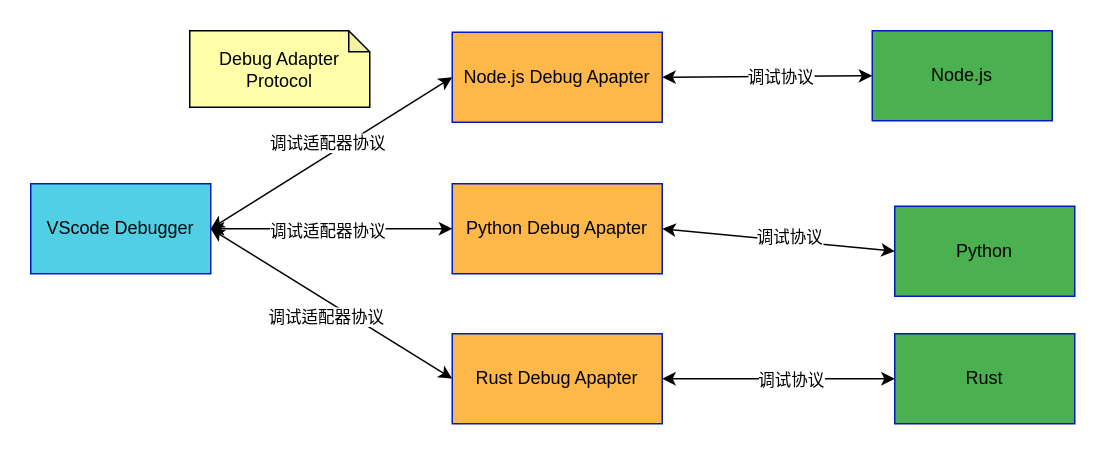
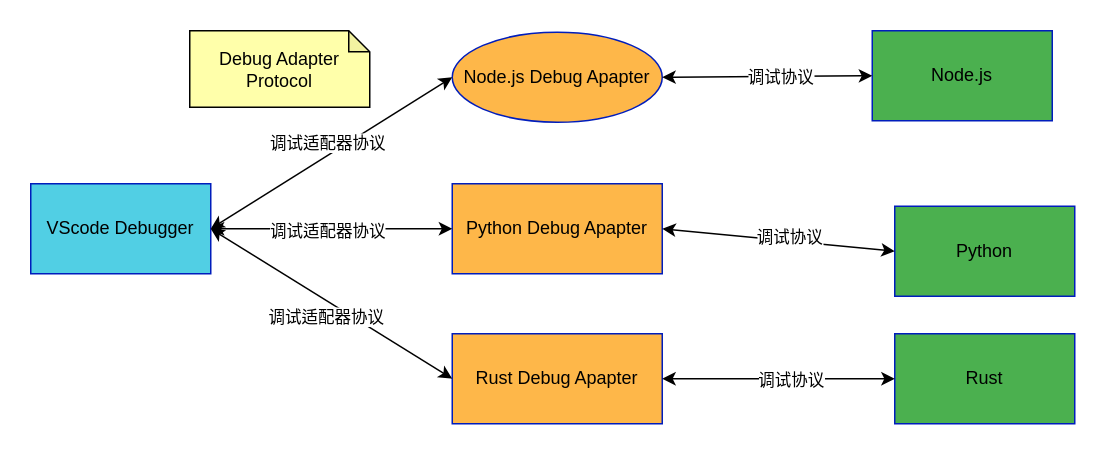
(557, 77) -> (557, 77)
